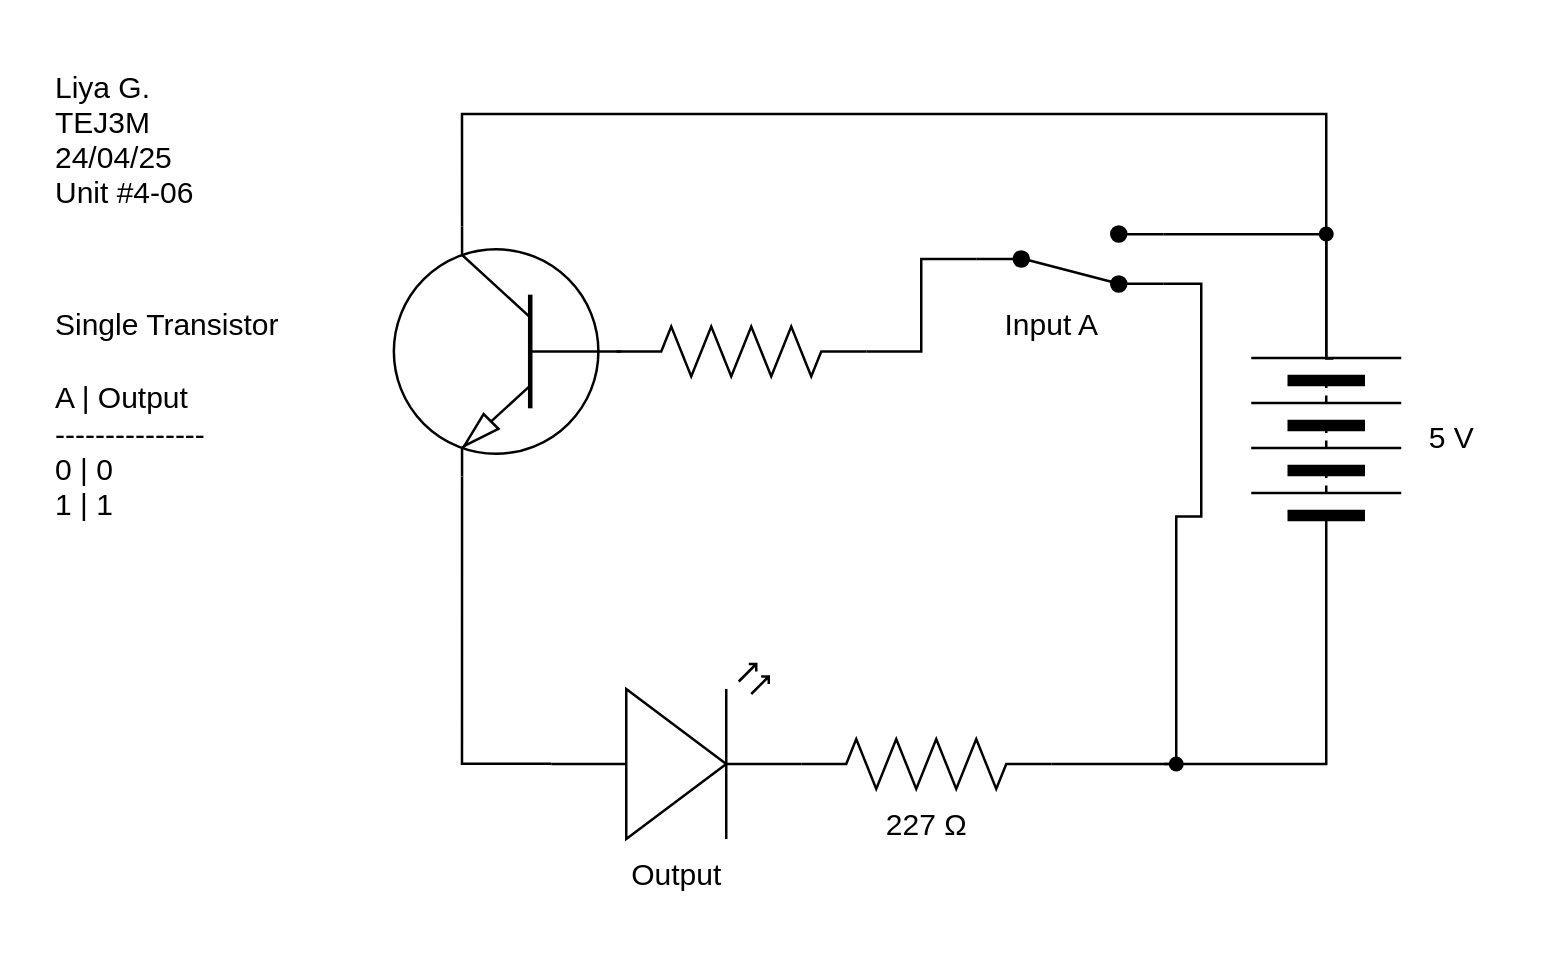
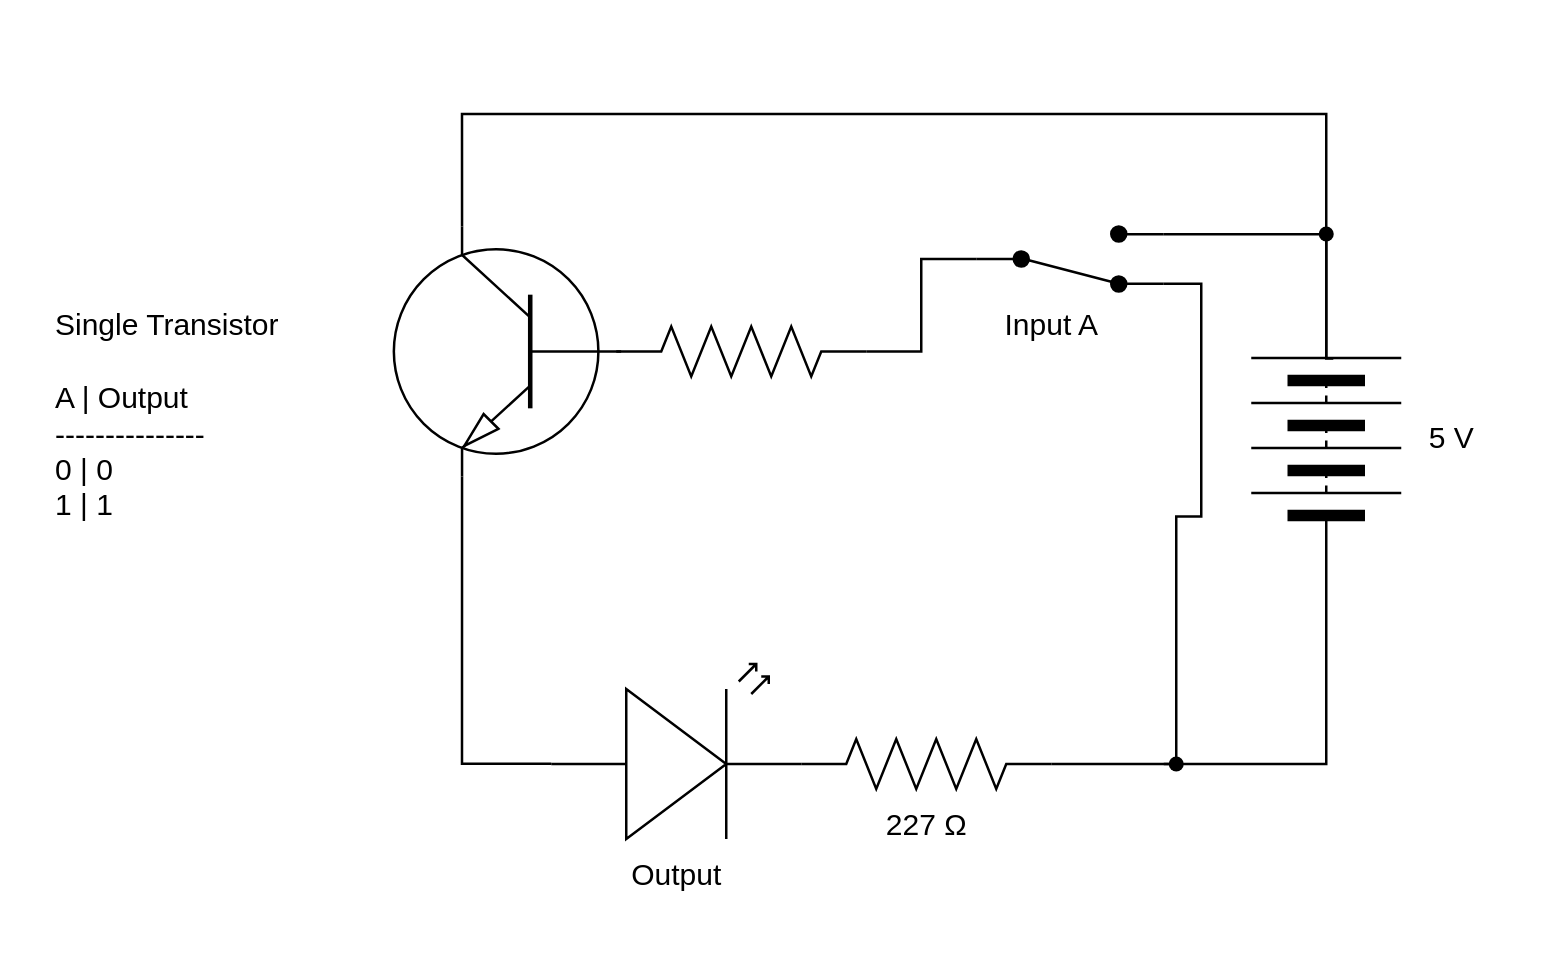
(151, 139) -> none
